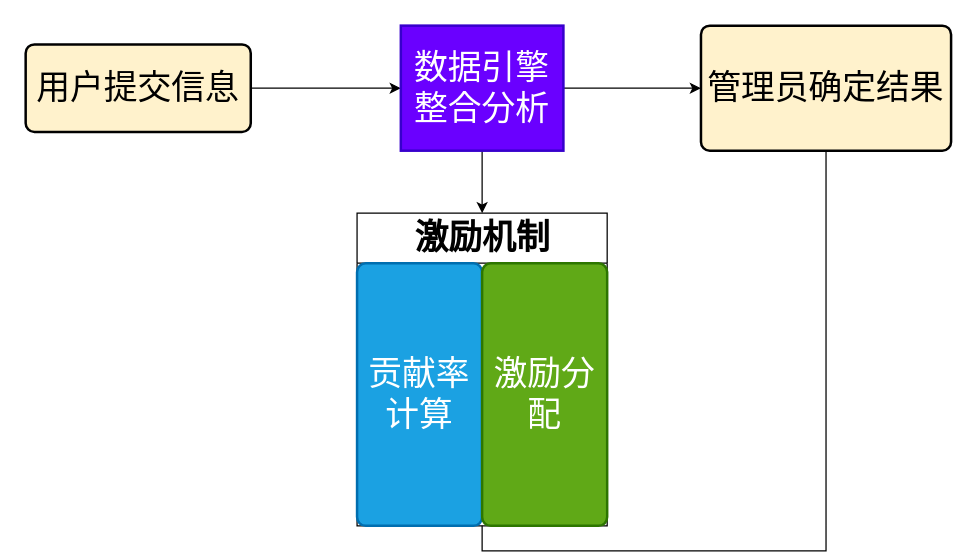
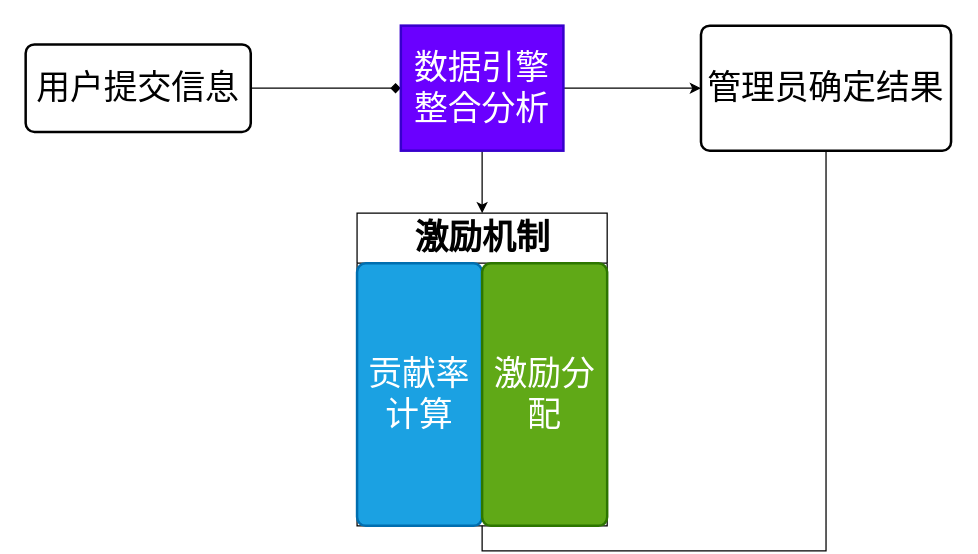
(138, 88) -> (138, 88)
(391, 88) -> (390, 88)
(826, 88) -> (826, 88)
